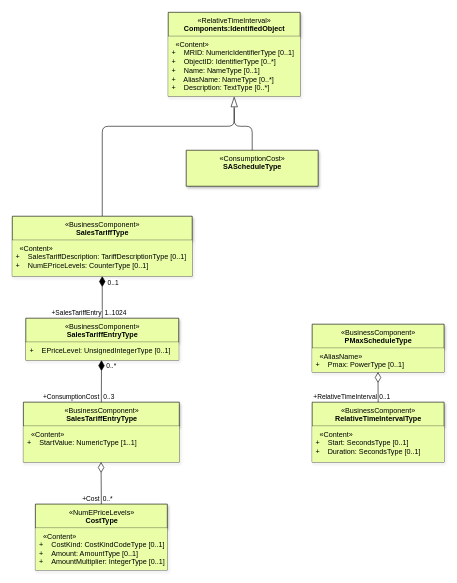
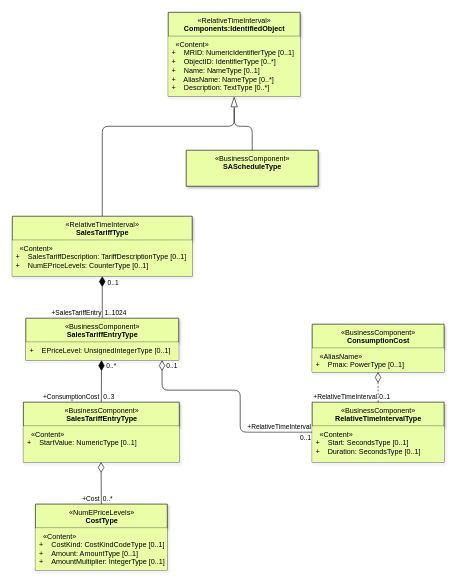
(253, 163) -> (253, 163)
(103, 229) -> (103, 229)
(379, 337) -> (379, 337)
(378, 392) -> (378, 392)
none -> (240, 399)
(90, 439) -> (90, 439)
